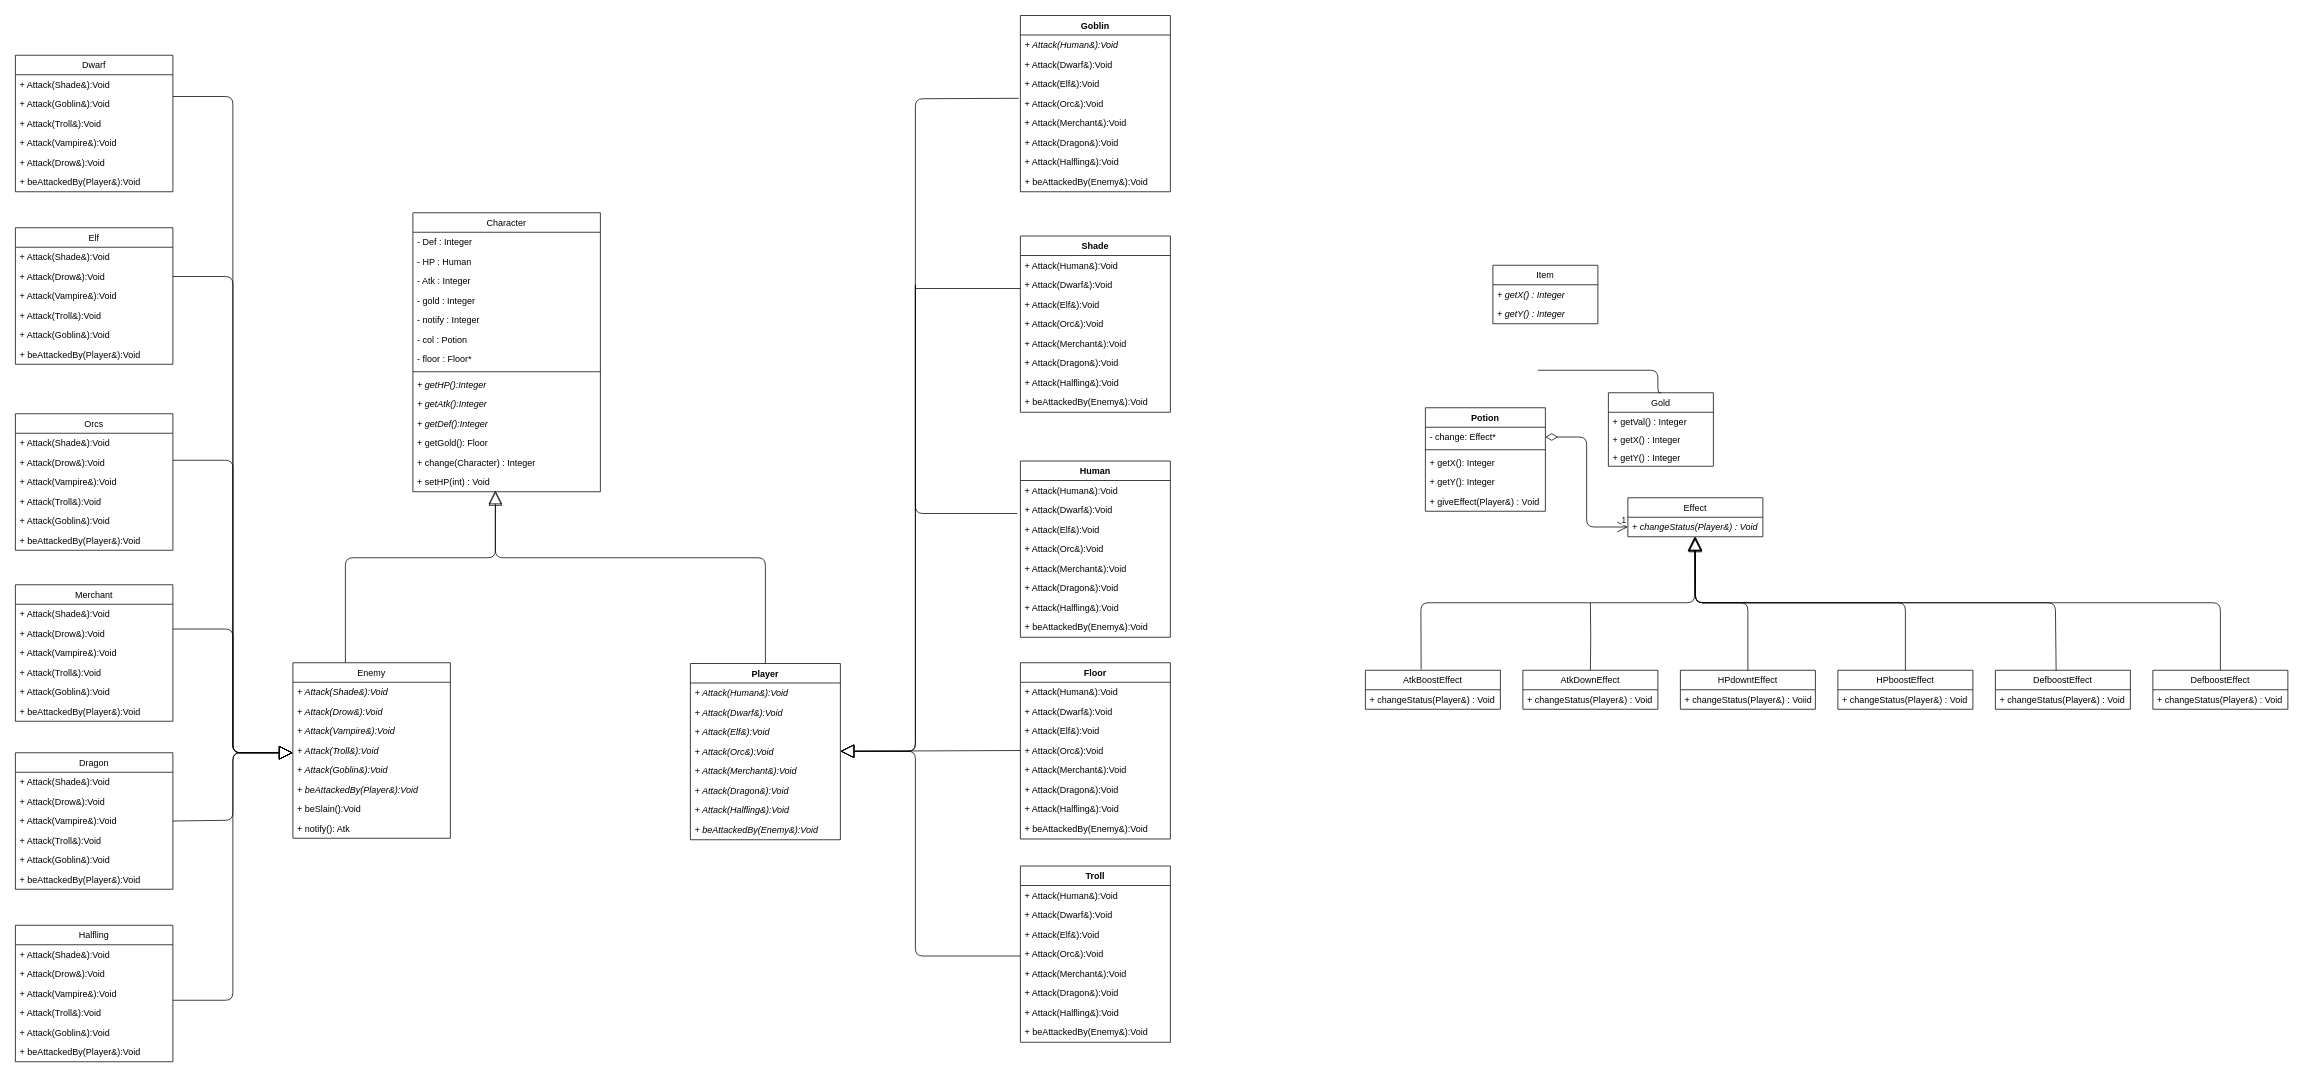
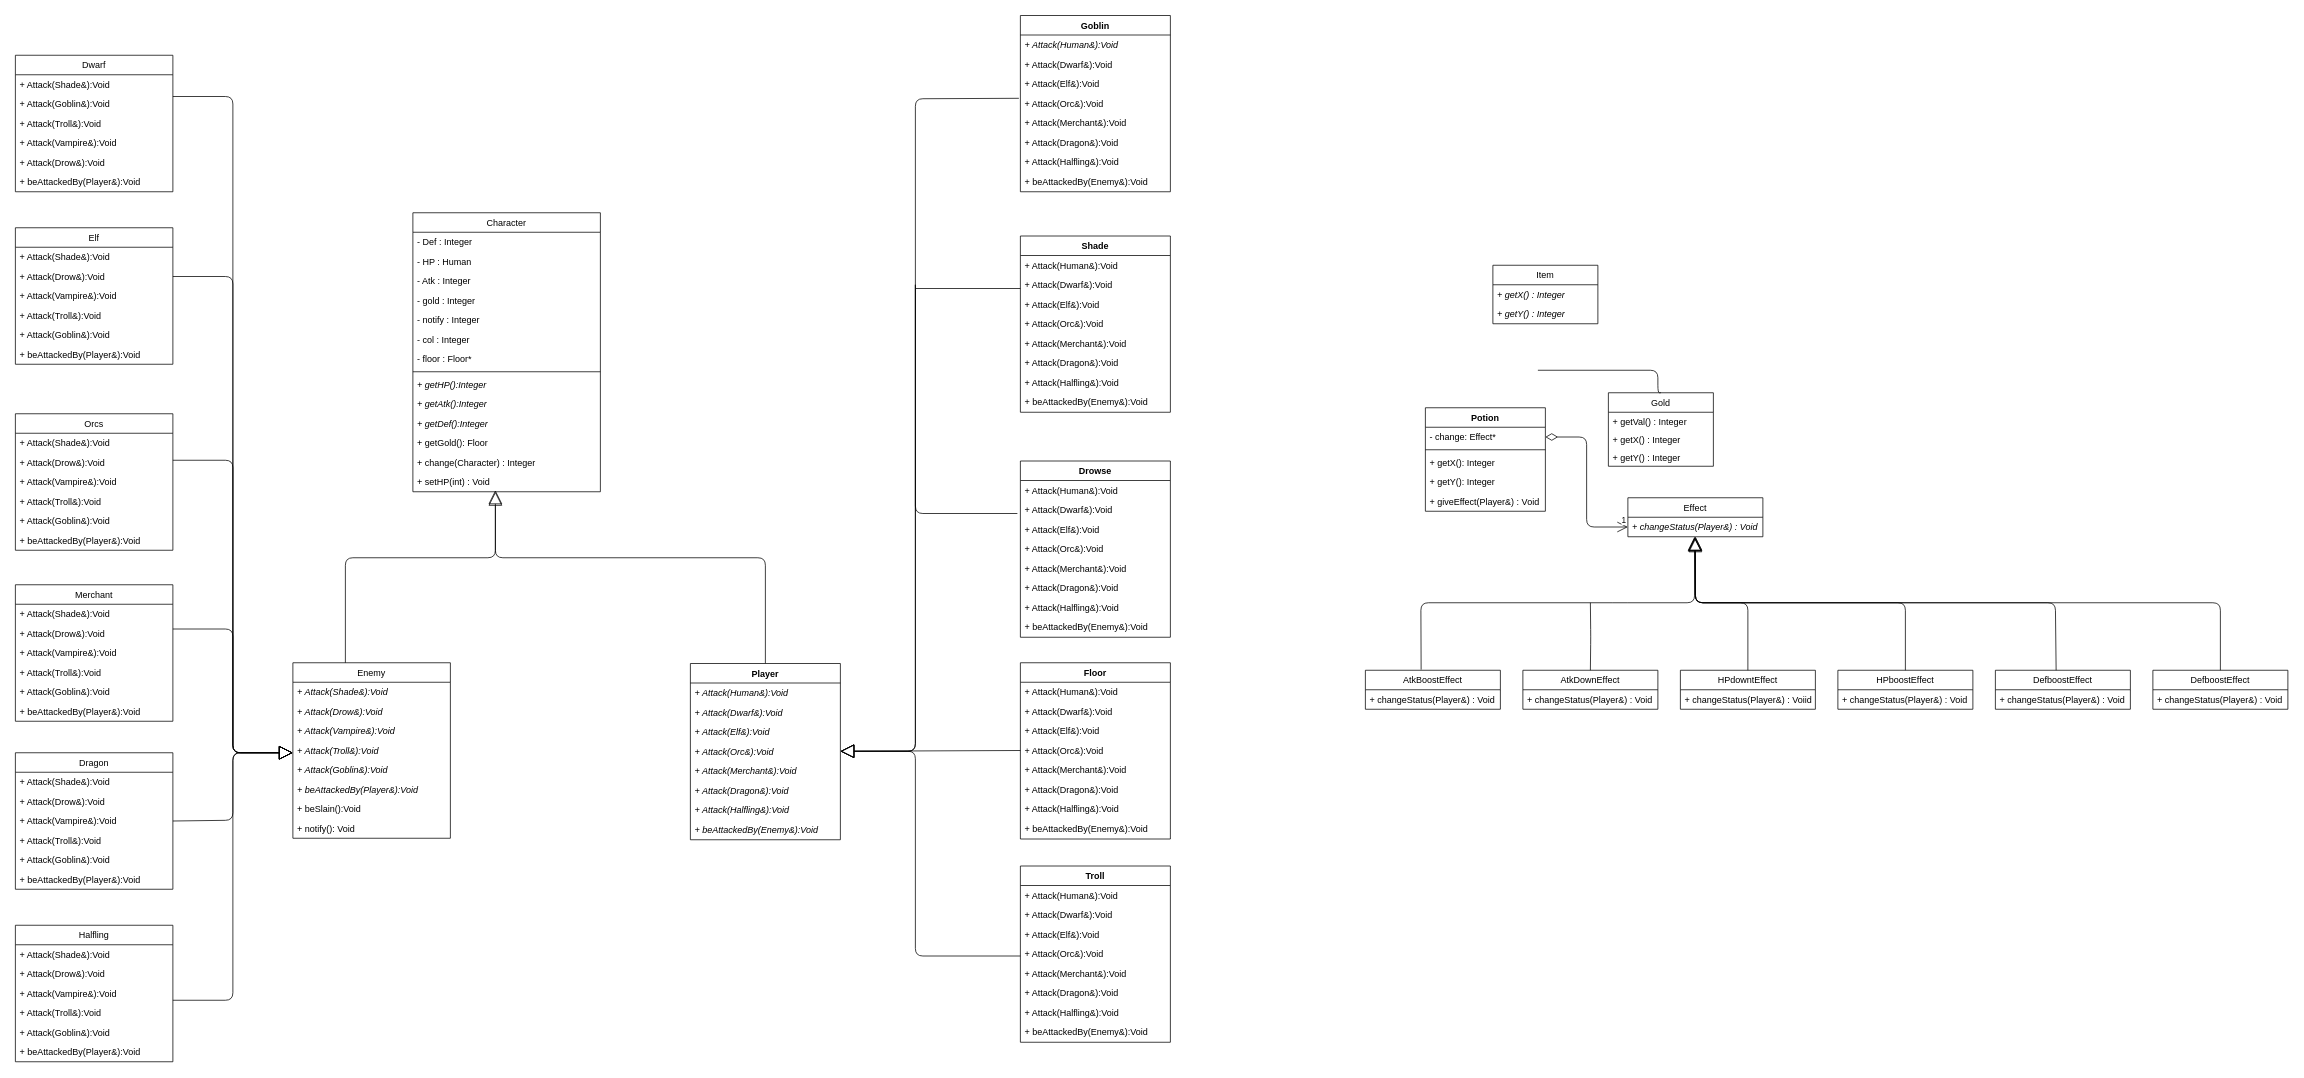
(445, 340) -> (449, 340)
(1095, 471) -> (1095, 471)
(330, 829) -> (331, 829)
